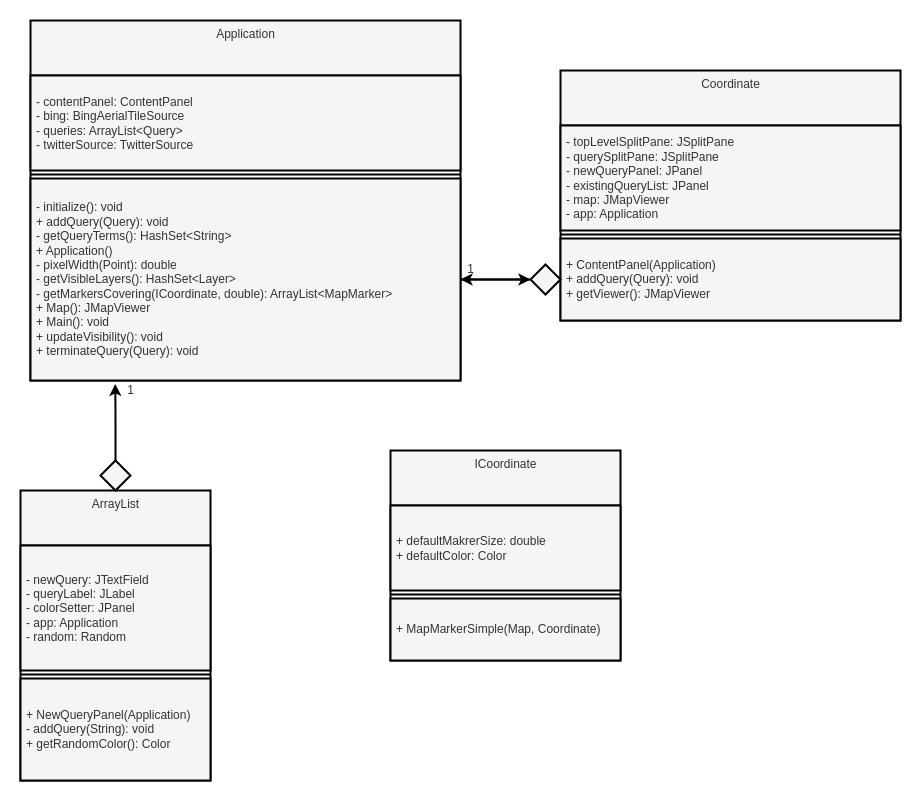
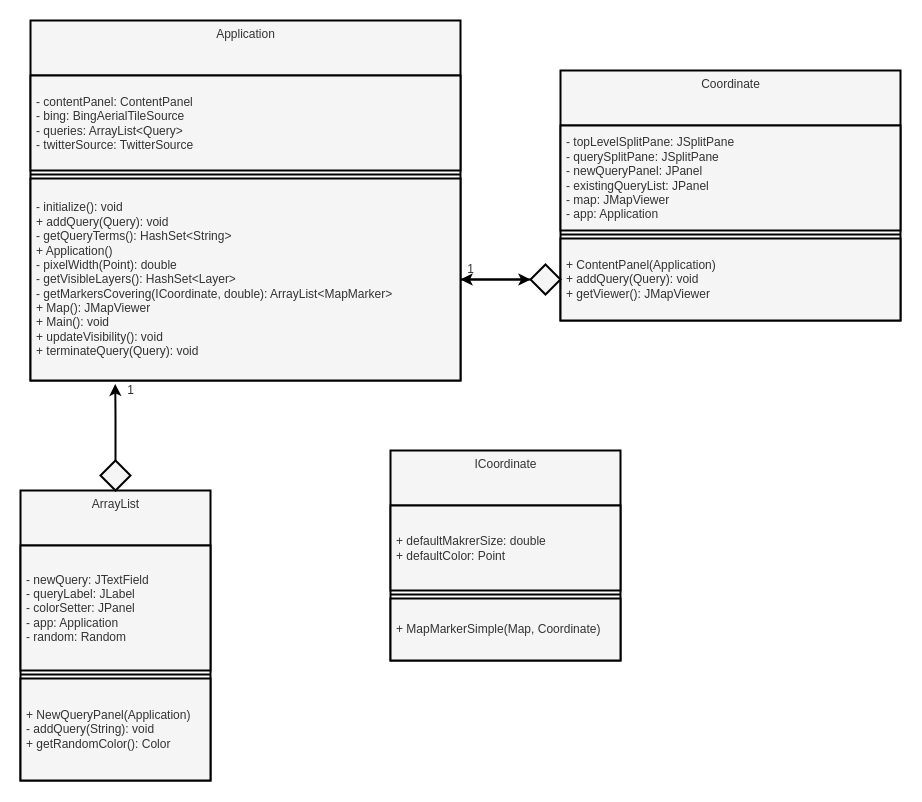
(478, 549) -> (478, 549)
